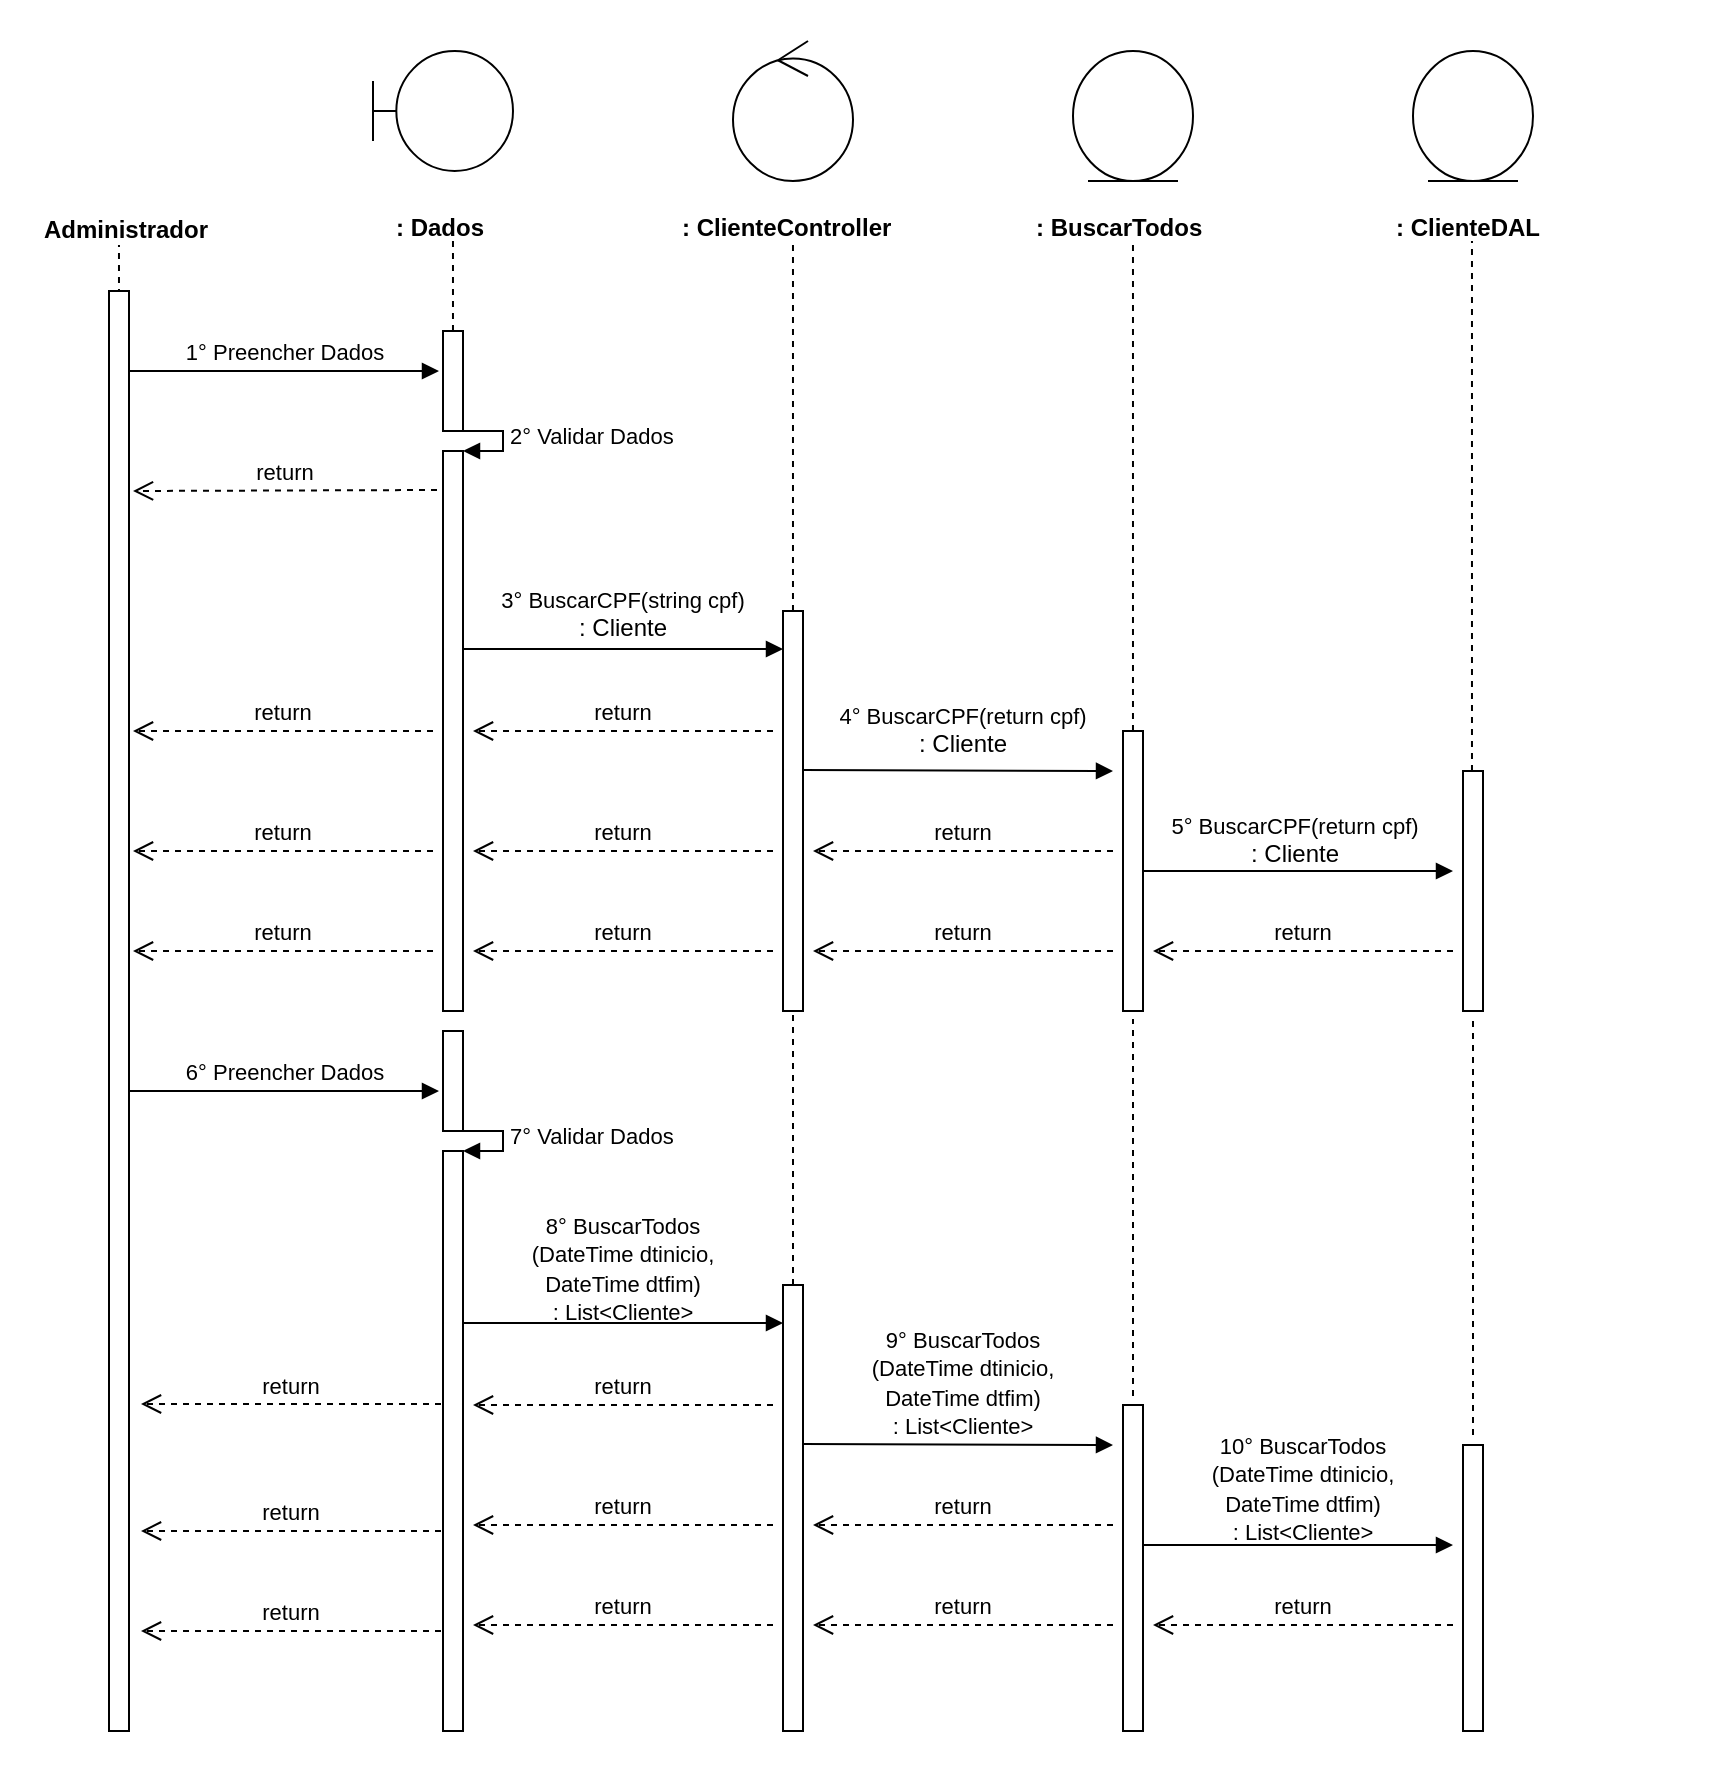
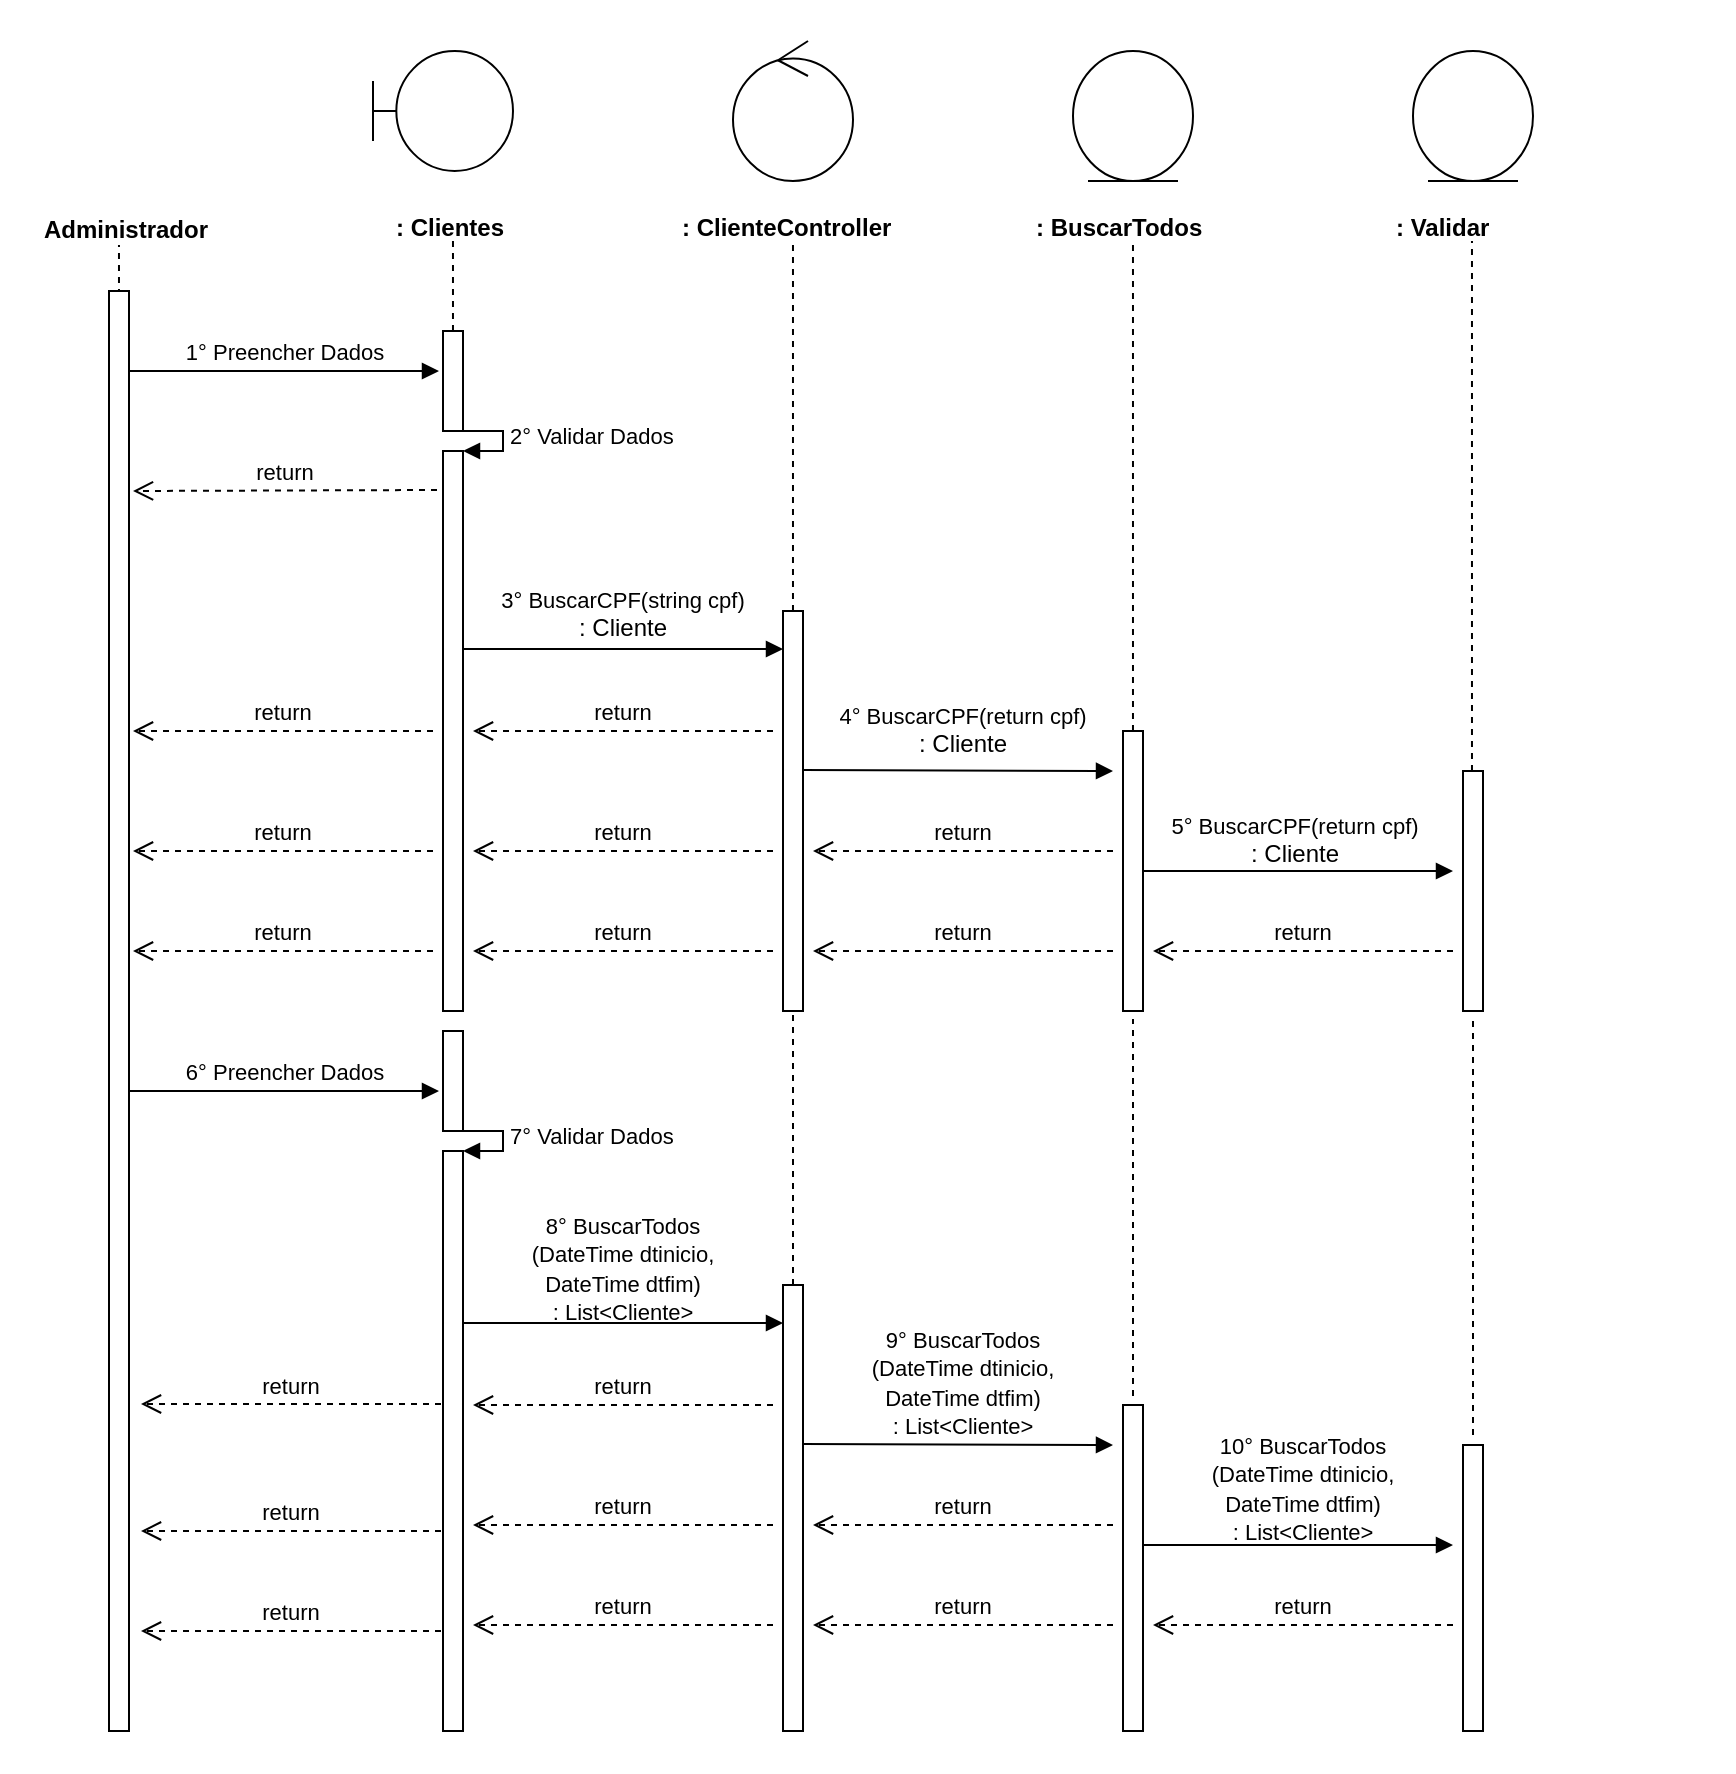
(438, 229) -> (452, 229)
(1465, 229) -> (1445, 229)
